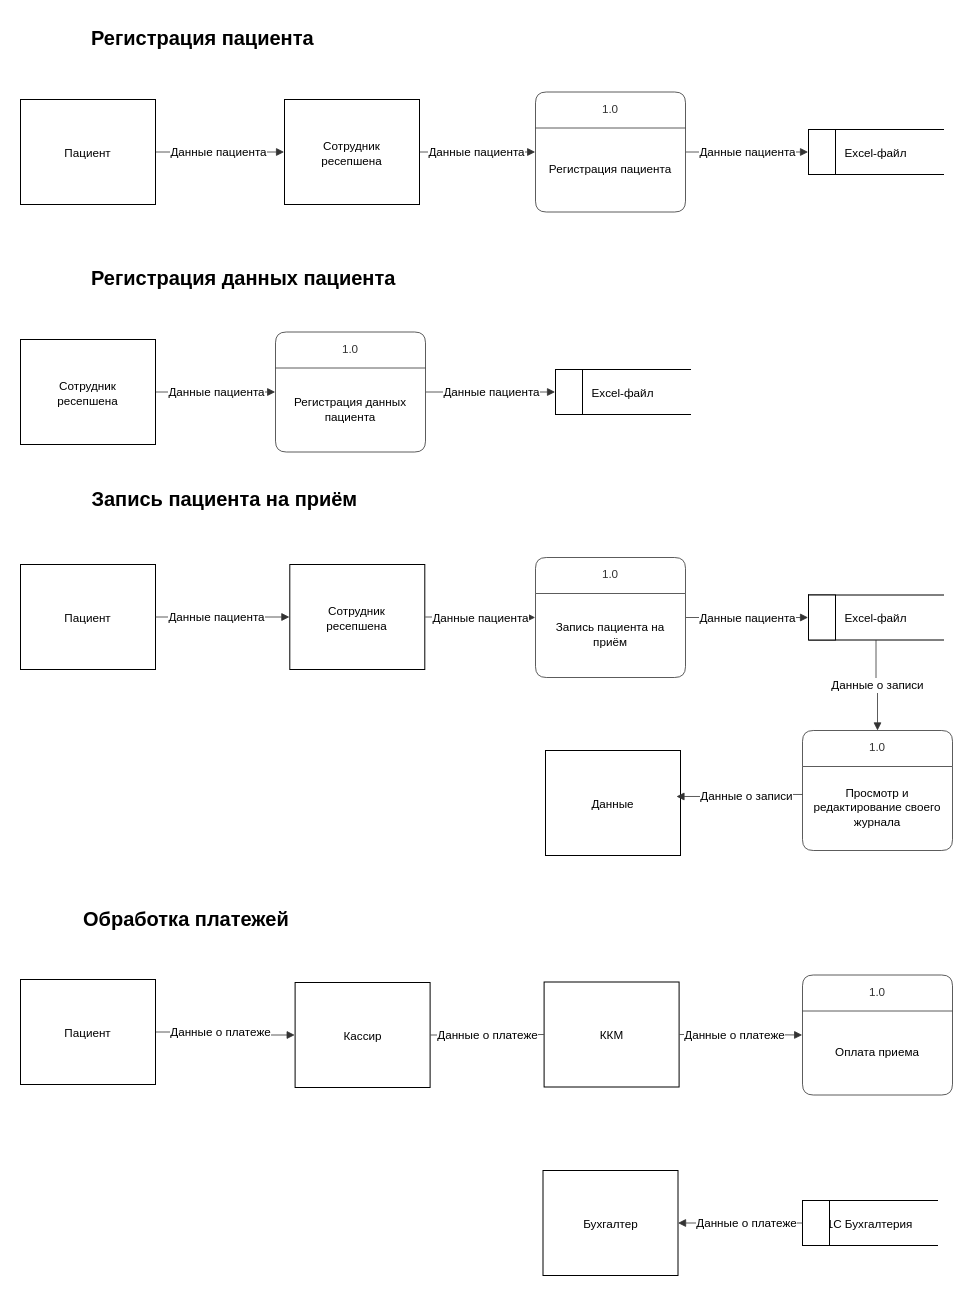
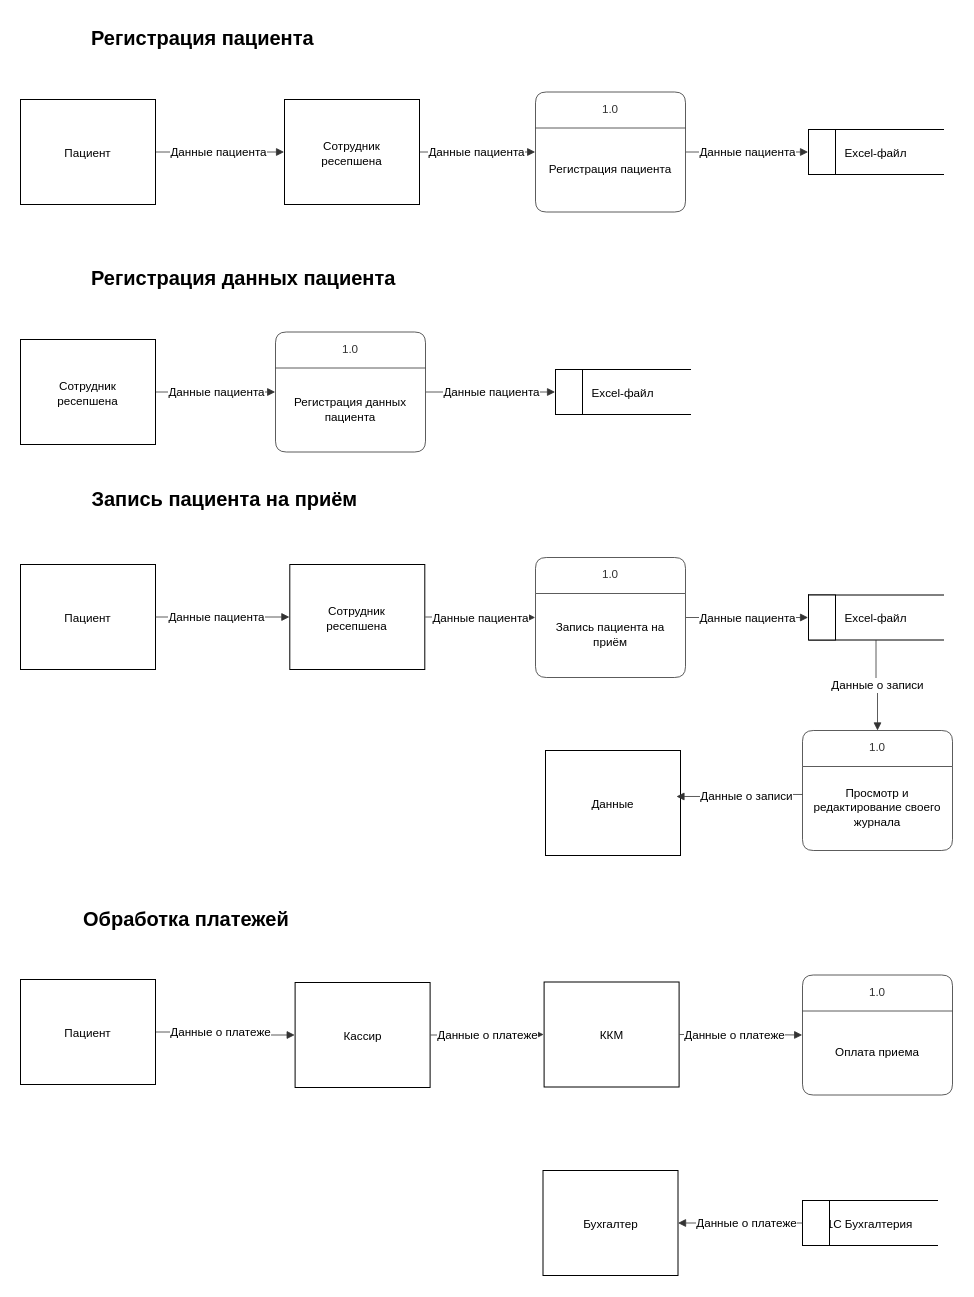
(539, 1035) -> (536, 1035)
